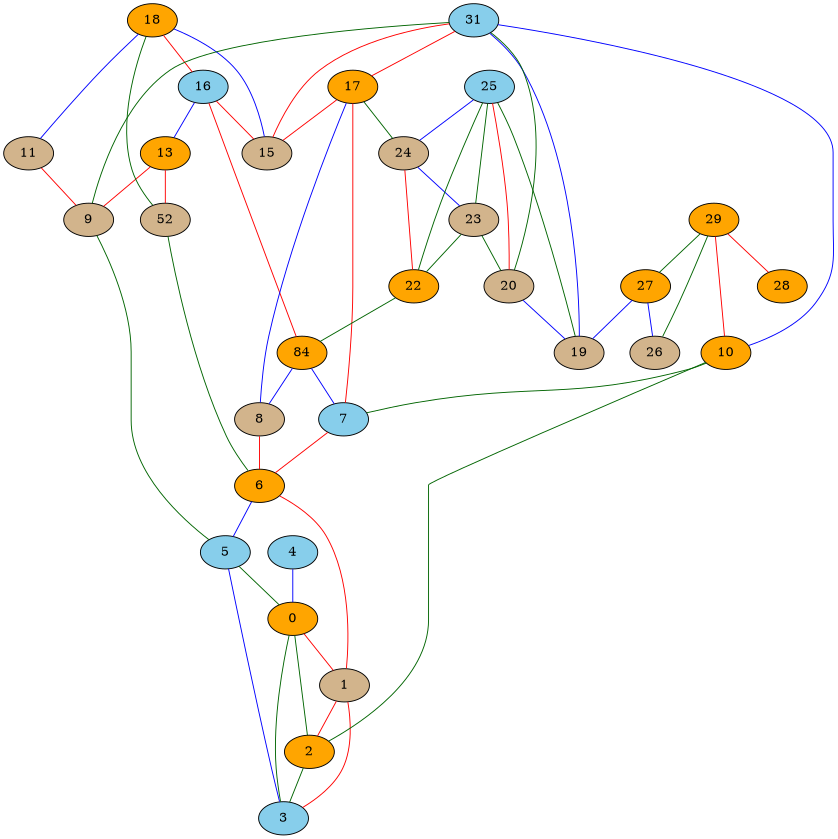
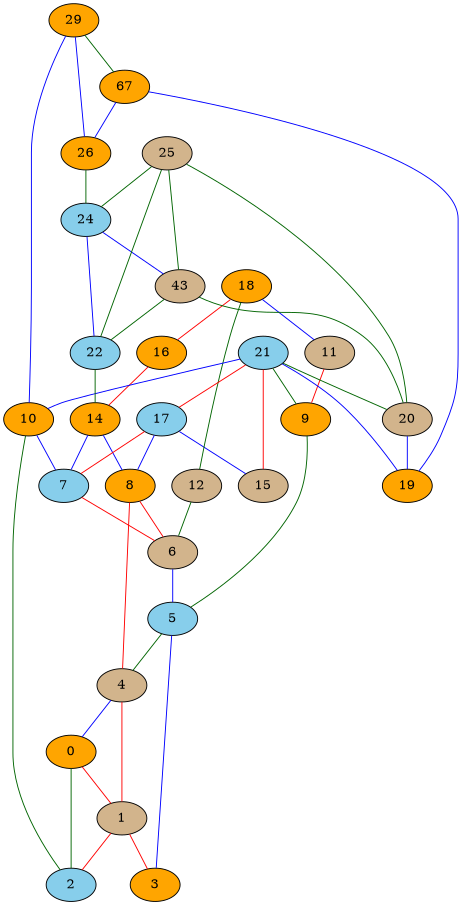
(474, 20) -> (263, 353)
(235, 69) -> none
(203, 87) -> (162, 353)
(353, 87) -> (162, 419)
(490, 87) -> (167, 153)
(235, 120) -> none
(310, 120) -> (213, 453)
(378, 120) -> (86, 187)
(447, 120) -> (126, 187)
(165, 153) -> none
(404, 153) -> (86, 220)
(505, 186) -> (324, 261)
(542, 218) -> none
(89, 220) -> (306, 419)
(165, 220) -> (197, 486)
(409, 220) -> (91, 286)
(474, 220) -> (180, 286)
(414, 286) -> (95, 353)
(646, 286) -> (125, 87)
(720, 286) -> (31, 216)
(782, 286) -> none
(686, 287) -> (80, 87)
(302, 353) -> (95, 419)
(579, 353) -> (407, 486)
(655, 353) -> (86, 153)
(537, 391) -> (46, 453)
(260, 419) -> (130, 486)
(260, 486) -> (173, 552)
(293, 552) -> (122, 685)
(340, 570) -> (122, 752)
none -> (126, 586)
(259, 586) -> (147, 652)
(277, 718) -> none
(309, 752) -> (71, 885)
(296, 785) -> none
(284, 818) -> (155, 885)
